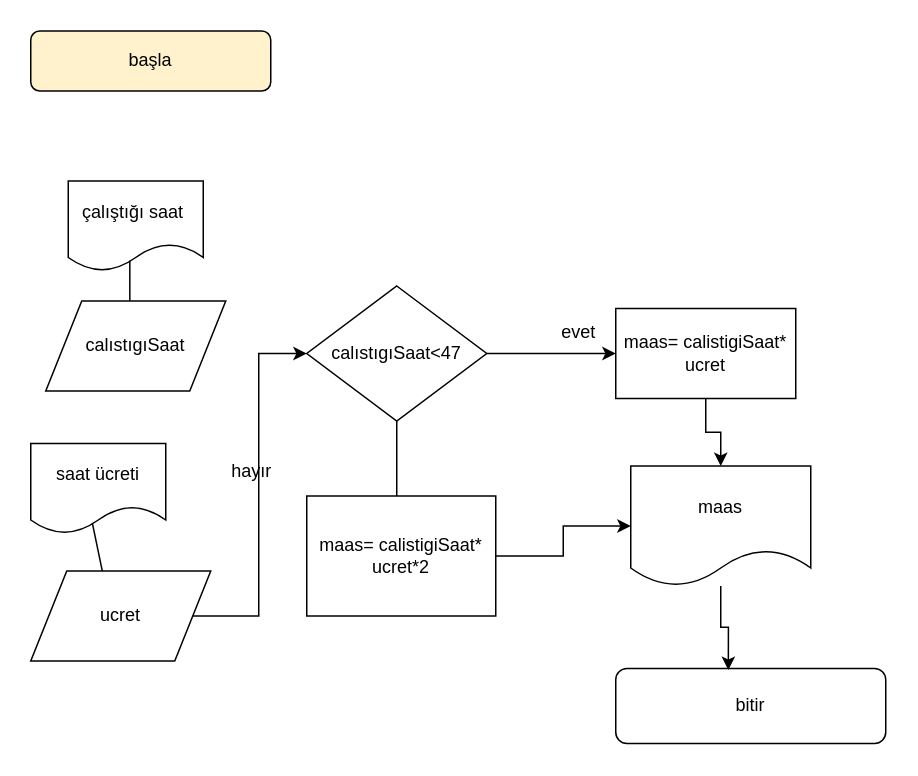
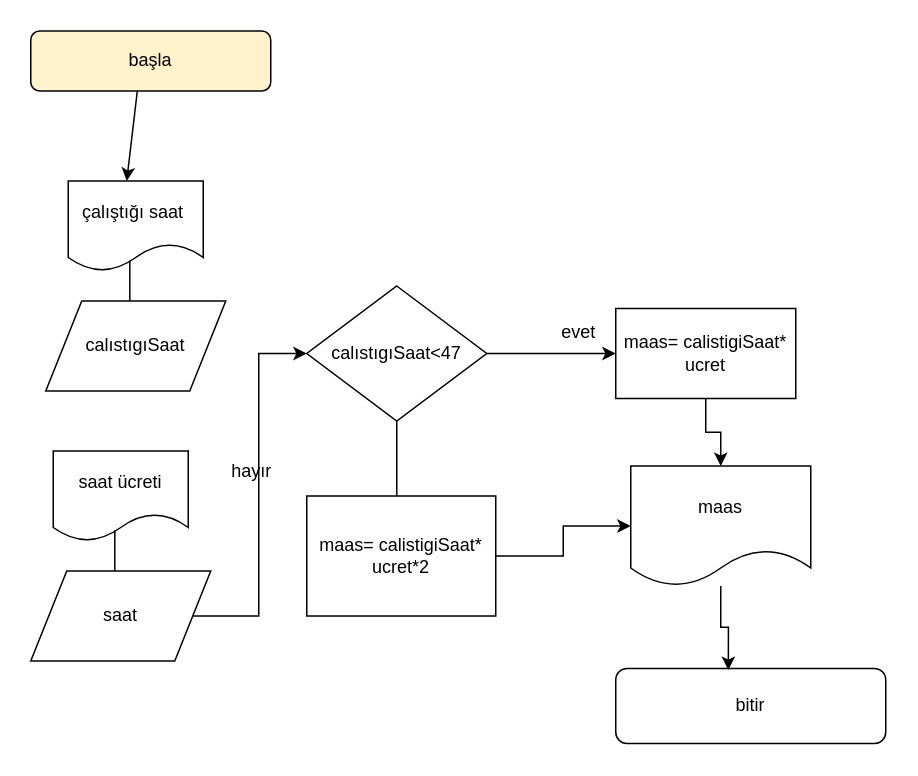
none -> (133, 131)
(98, 488) -> (121, 496)
(121, 616) -> (121, 616)
